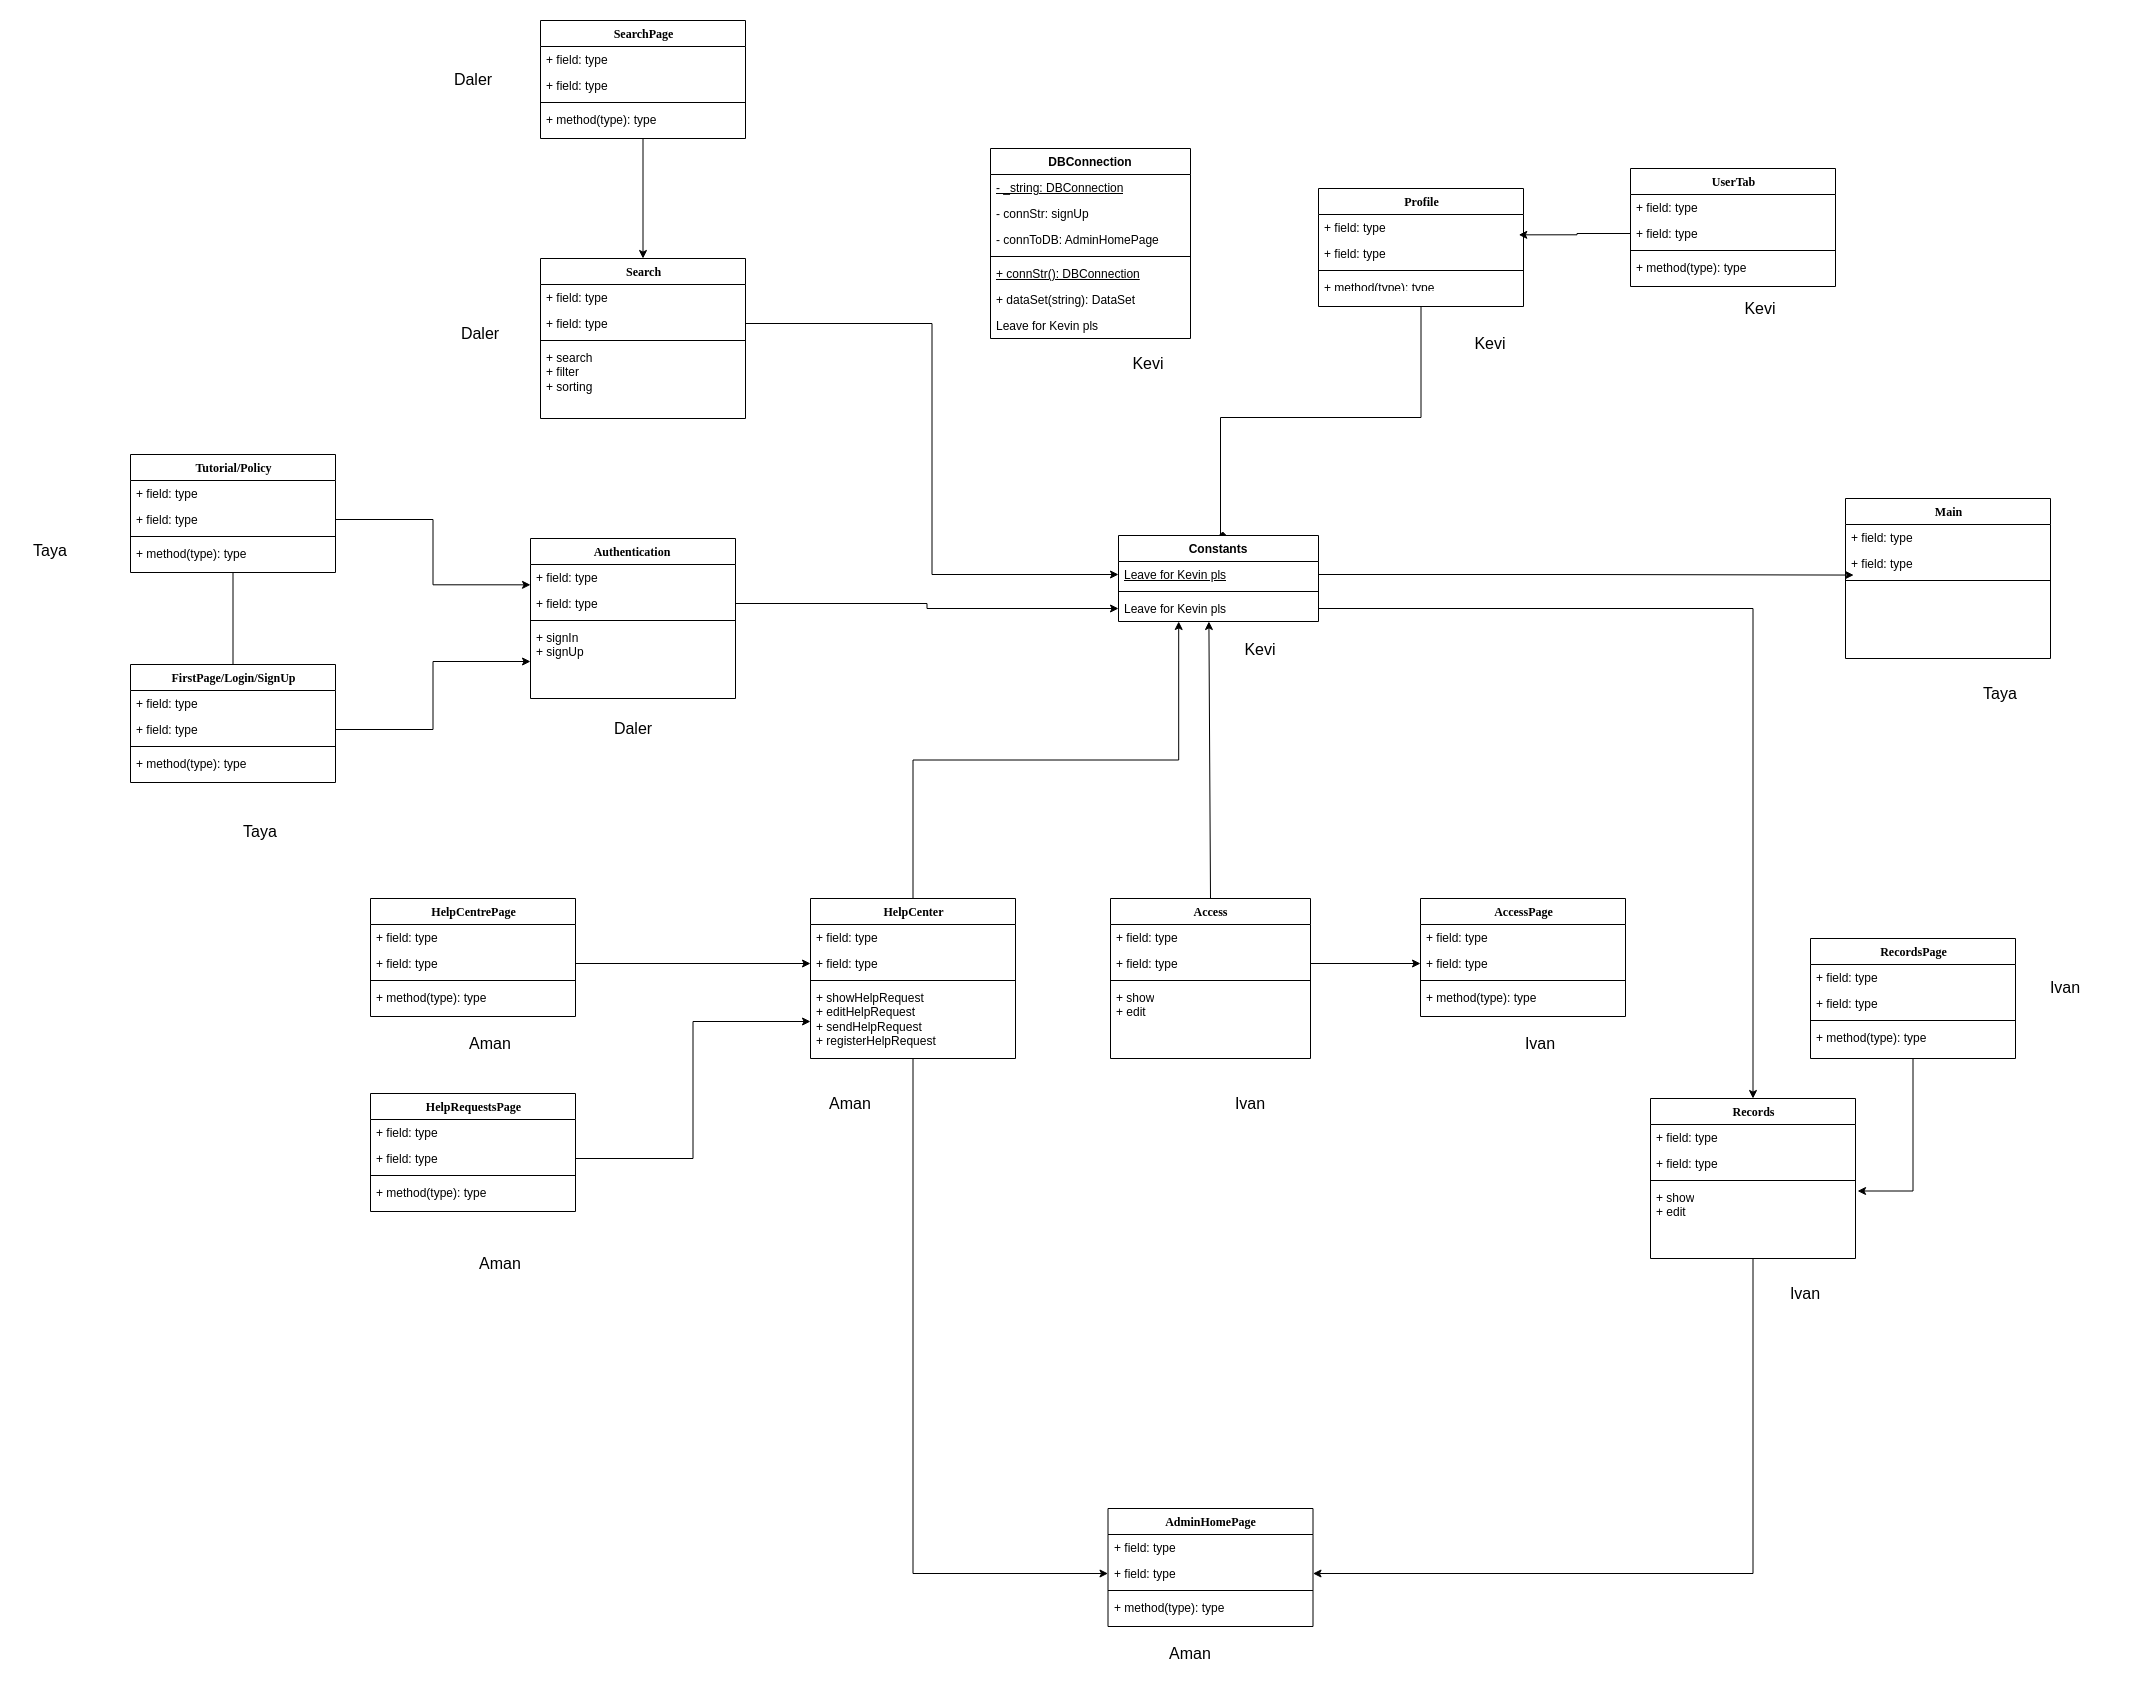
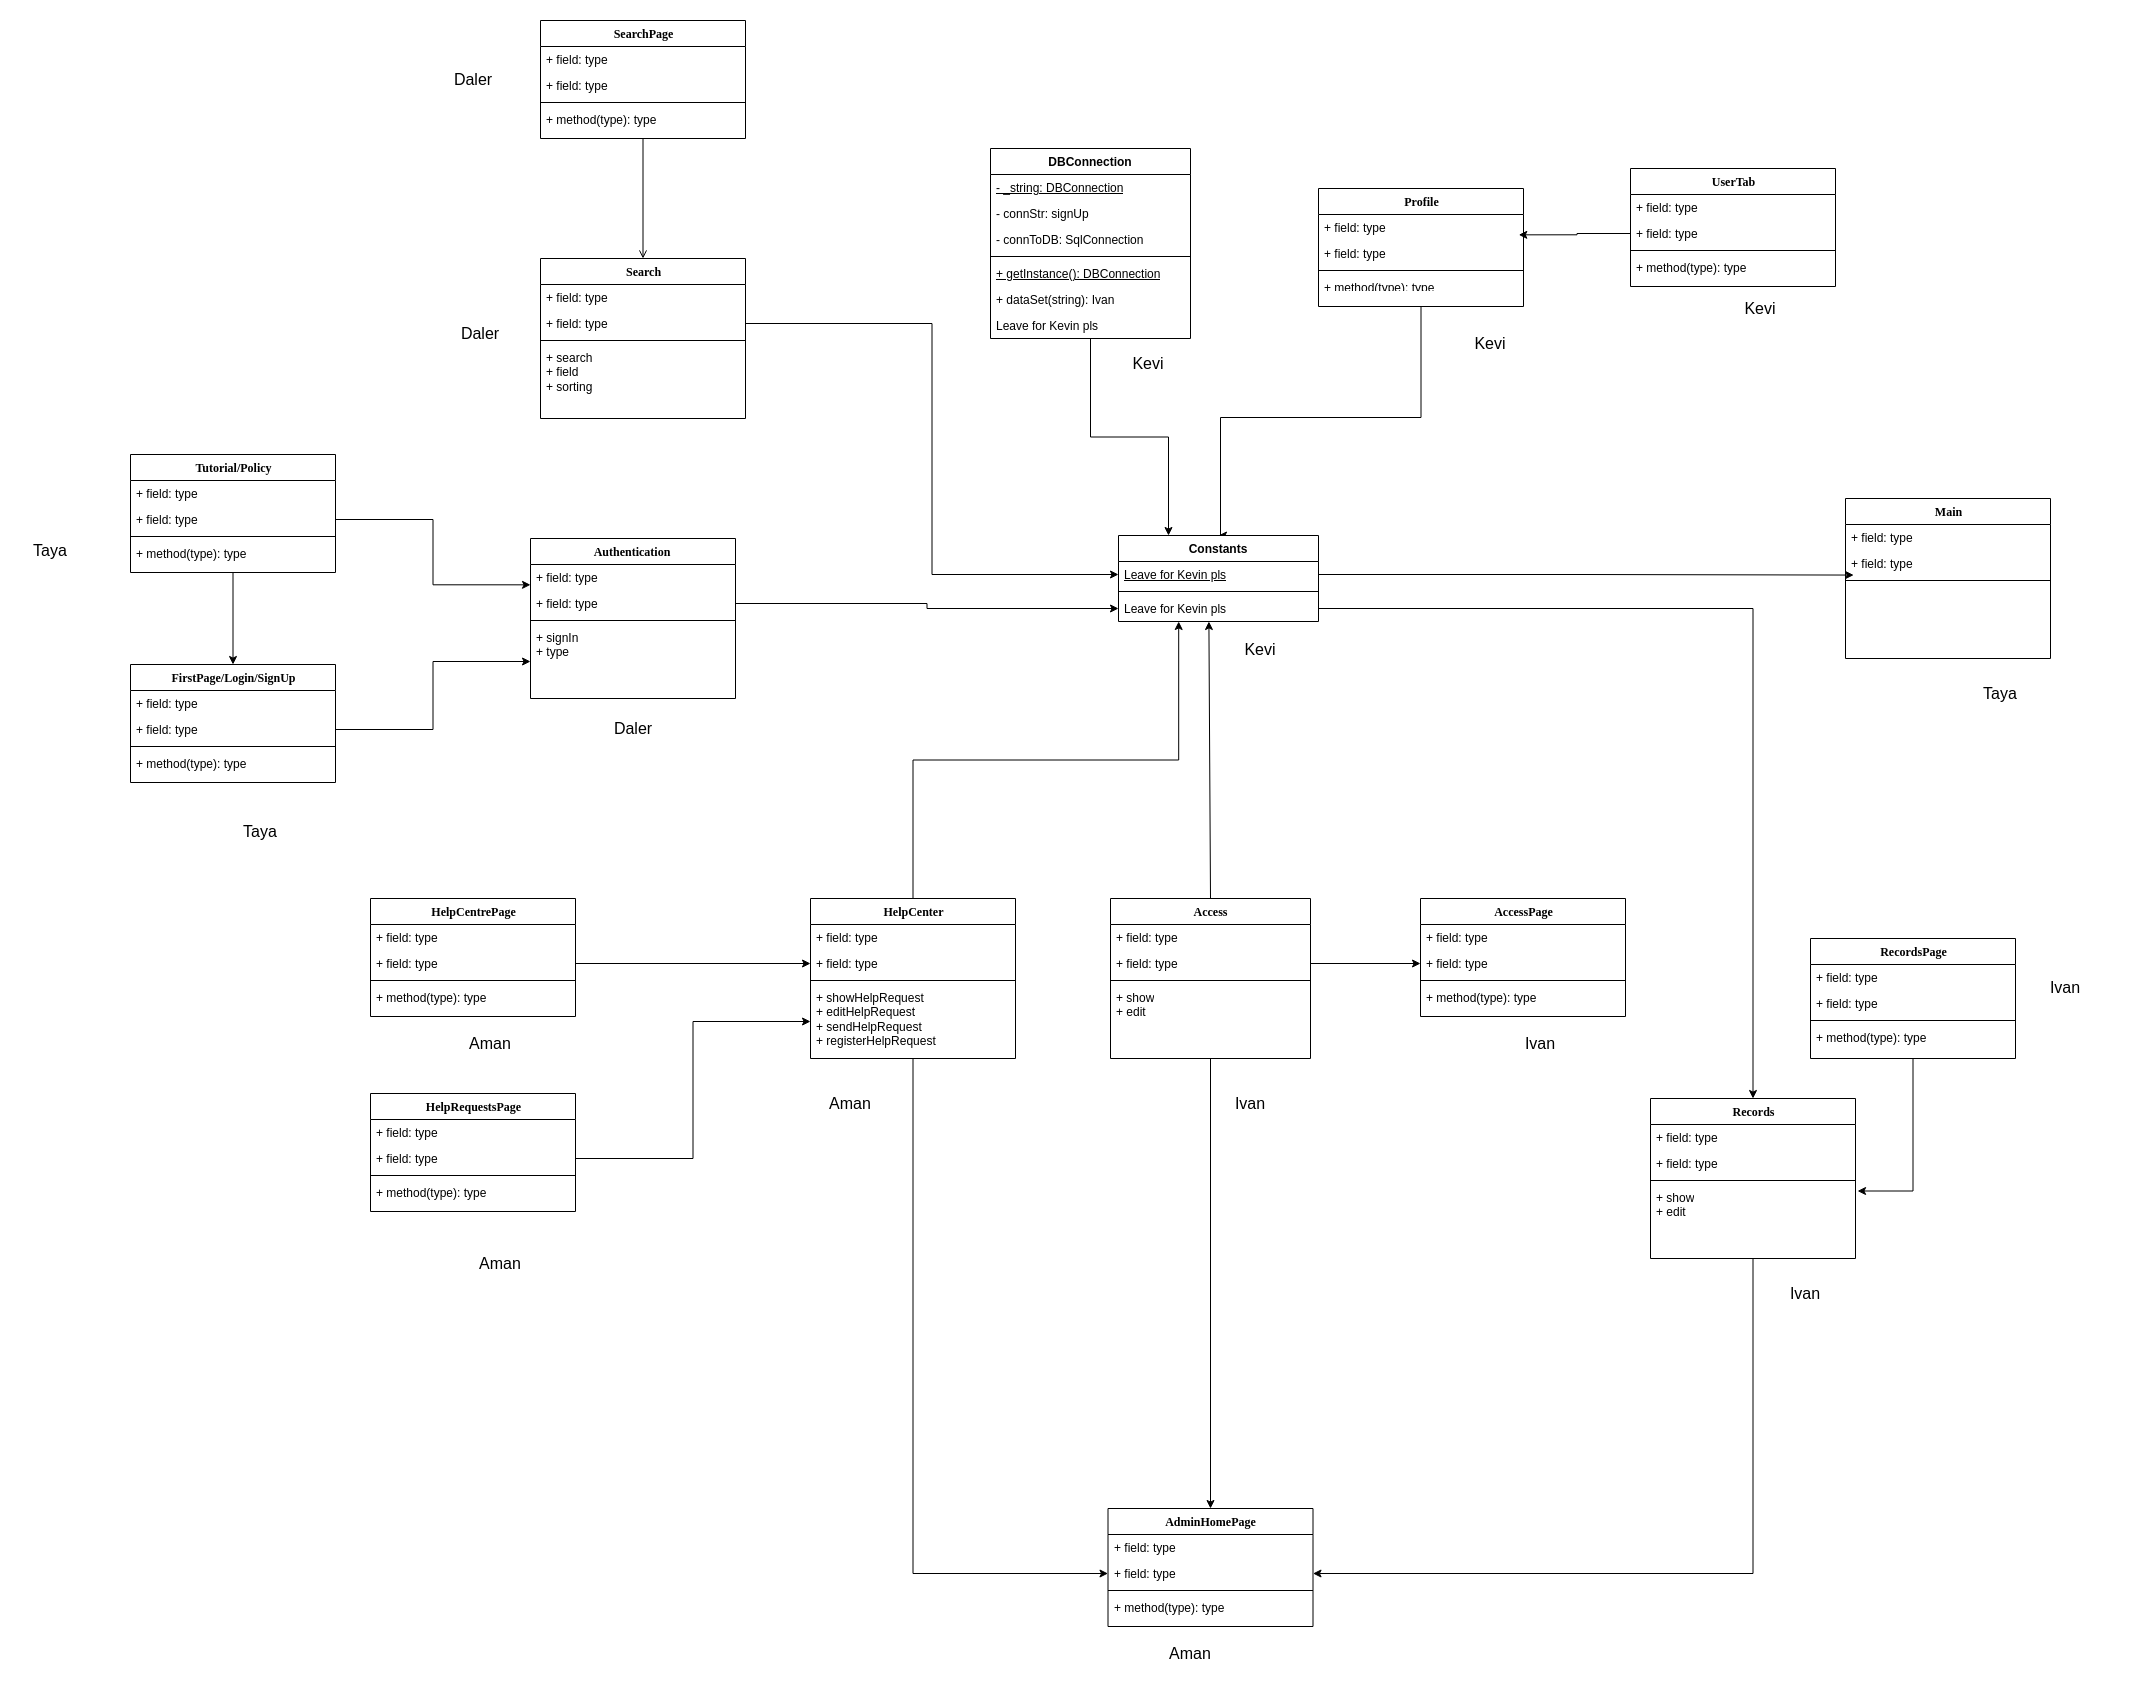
(1074, 241) -> (1073, 241)
(643, 250) -> (643, 252)
(1074, 275) -> (1088, 275)
(1078, 301) -> (1068, 301)
(574, 373) -> (574, 373)
none -> (1127, 437)
(1221, 532) -> (1221, 532)
(560, 646) -> (560, 646)
(233, 658) -> (233, 656)
none -> (1211, 1280)
